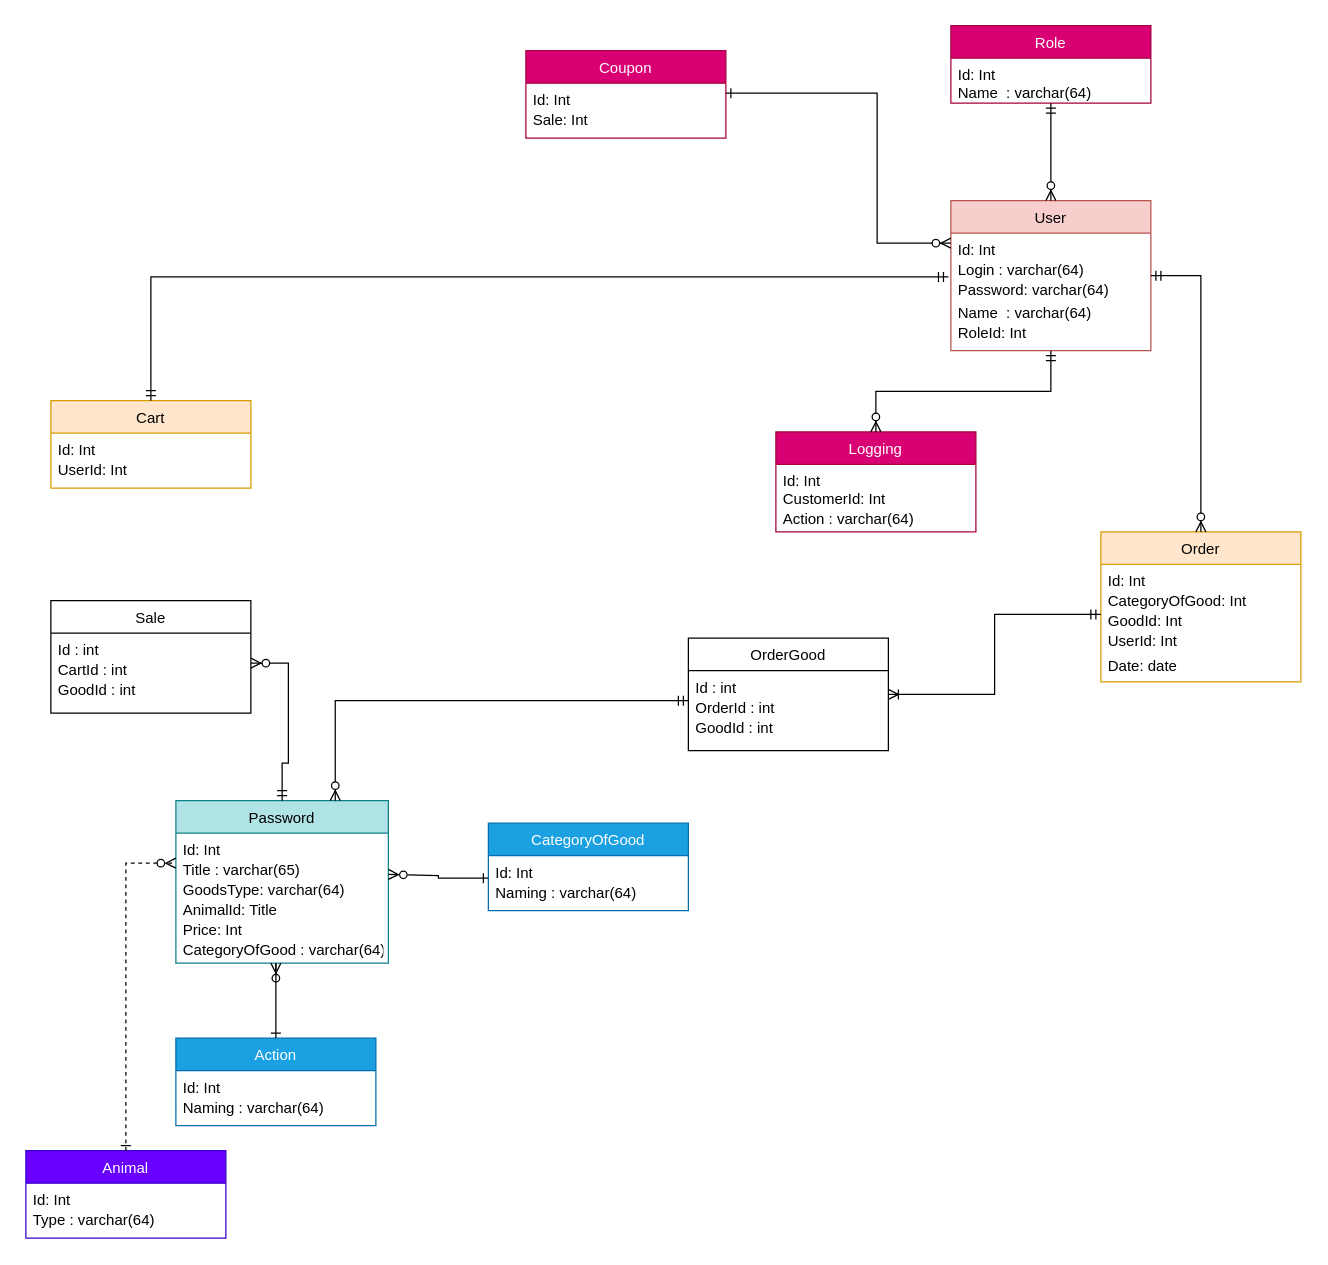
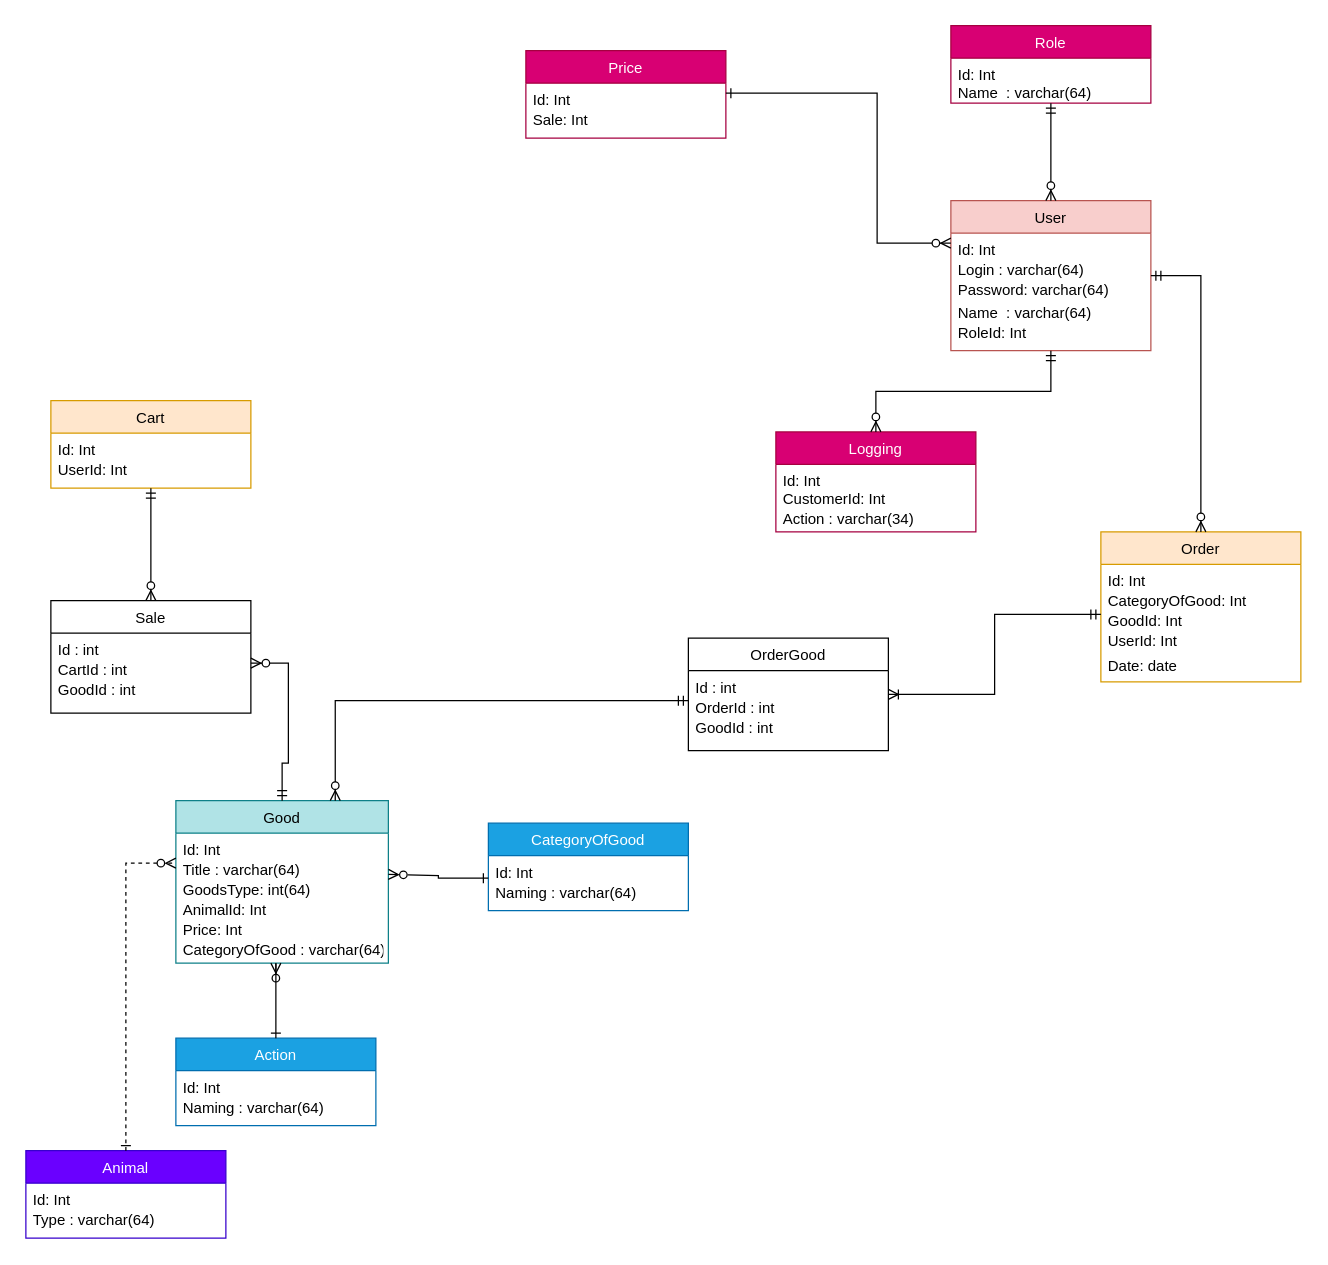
(625, 68) -> (625, 68)
(488, 277) -> none
(859, 519) -> (859, 519)
none -> (151, 545)
(281, 818) -> (281, 818)
(253, 870) -> (253, 870)
(271, 890) -> (252, 890)
(234, 910) -> (229, 910)
